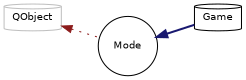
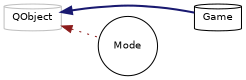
(181, 29) -> (133, 6)
